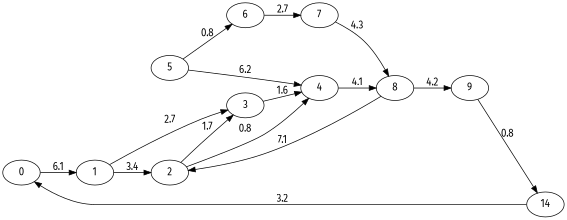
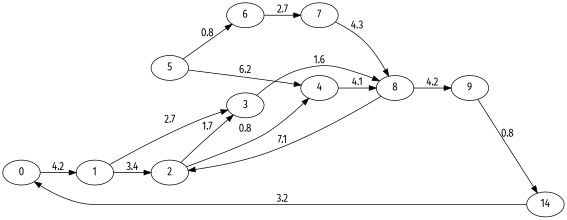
(279, 98) -> (312, 67)
(58, 167) -> (58, 167)
